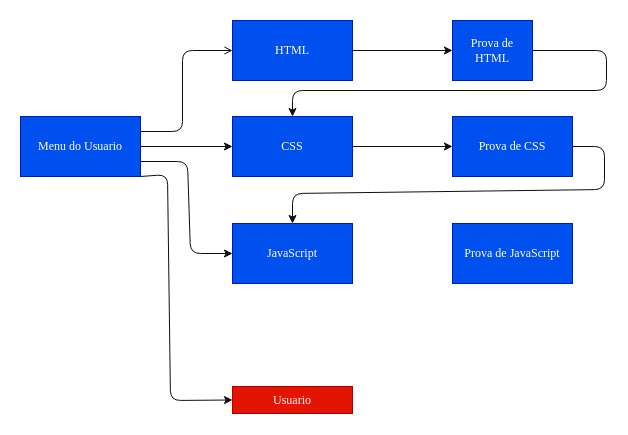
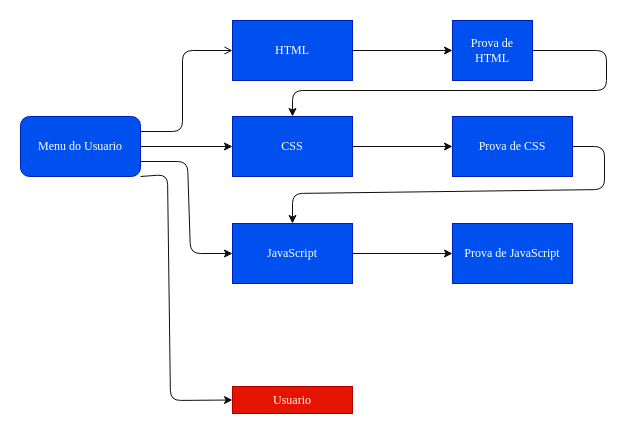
(81, 147) -> (81, 147)
none -> (399, 254)
